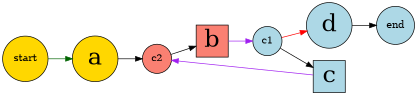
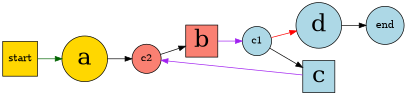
(25, 59) -> (20, 59)
